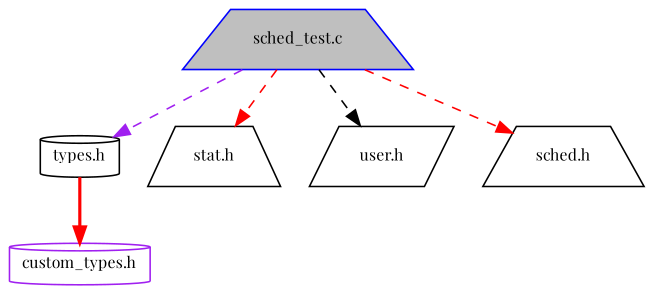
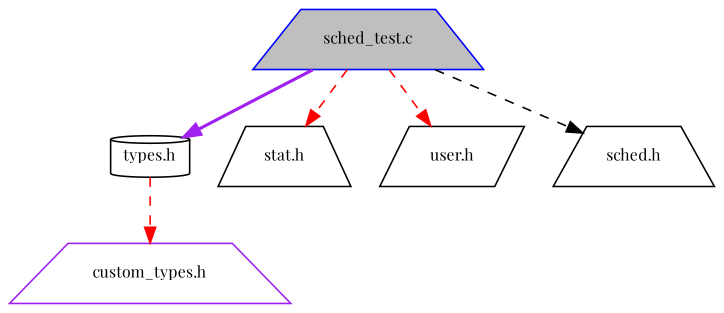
(335, 91) -> (405, 91)
(431, 98) -> (502, 98)
(185, 99) -> (256, 99)
(80, 202) -> (150, 202)
(80, 264) -> (150, 273)
